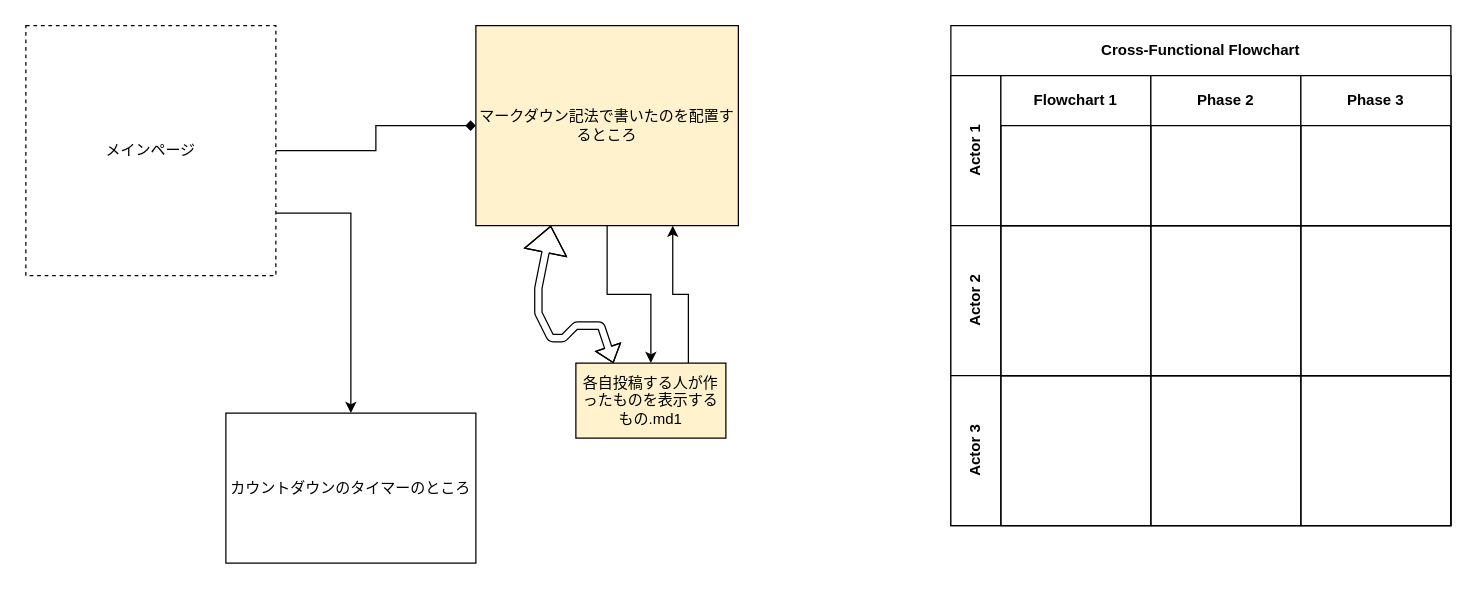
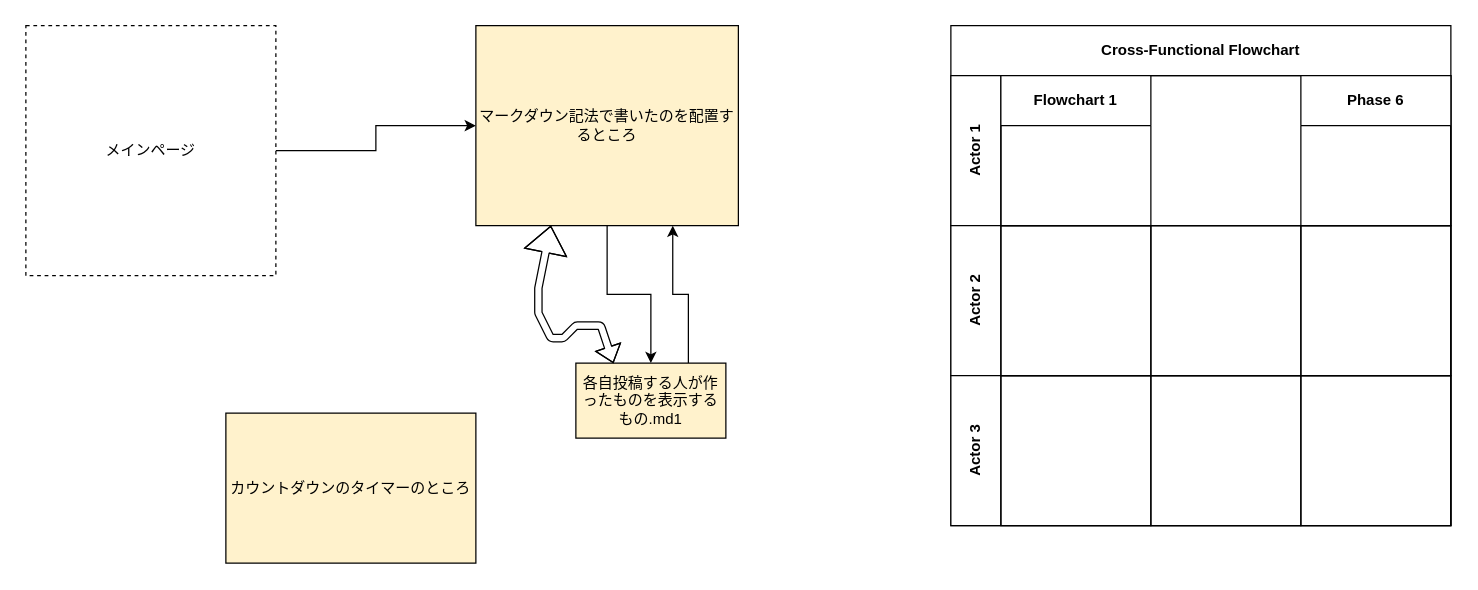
(1376, 101) -> (1376, 101)
(465, 126) -> (466, 126)
(1226, 151) -> none
(351, 271) -> none
(351, 488) -> (351, 488)
